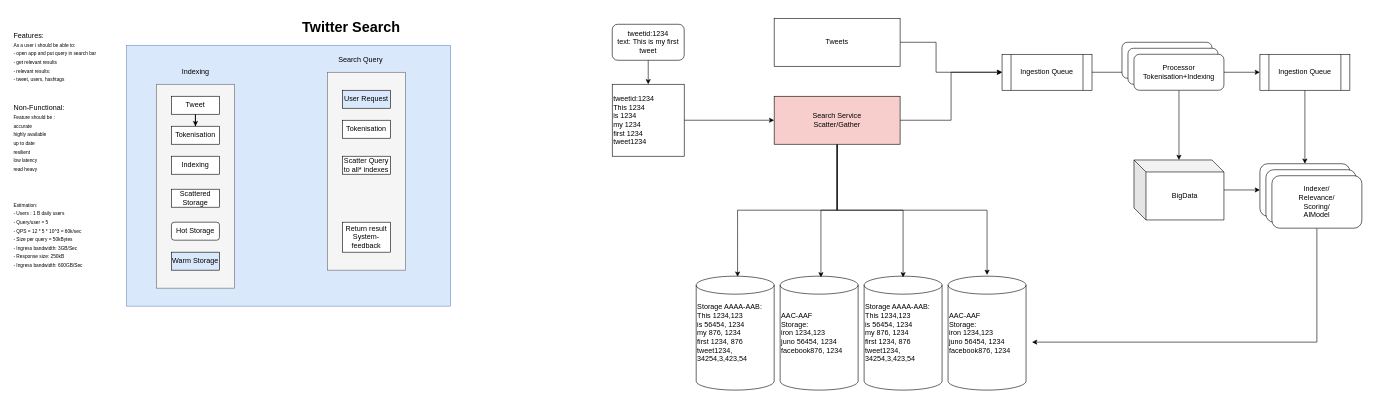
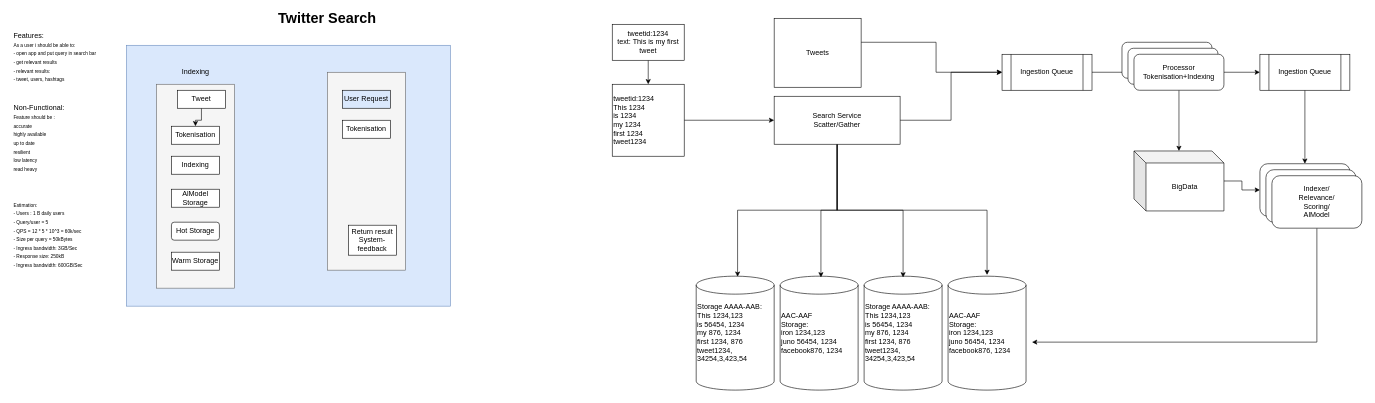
(351, 27) -> (327, 18)
(648, 42) -> (648, 42)
(837, 42) -> (818, 53)
(360, 60) -> none
(195, 105) -> (201, 99)
(837, 120) -> (837, 120)
(366, 165) -> none
(1179, 190) -> (1179, 181)
(195, 198) -> (195, 198)
(366, 237) -> (372, 240)
(195, 261) -> (195, 261)
